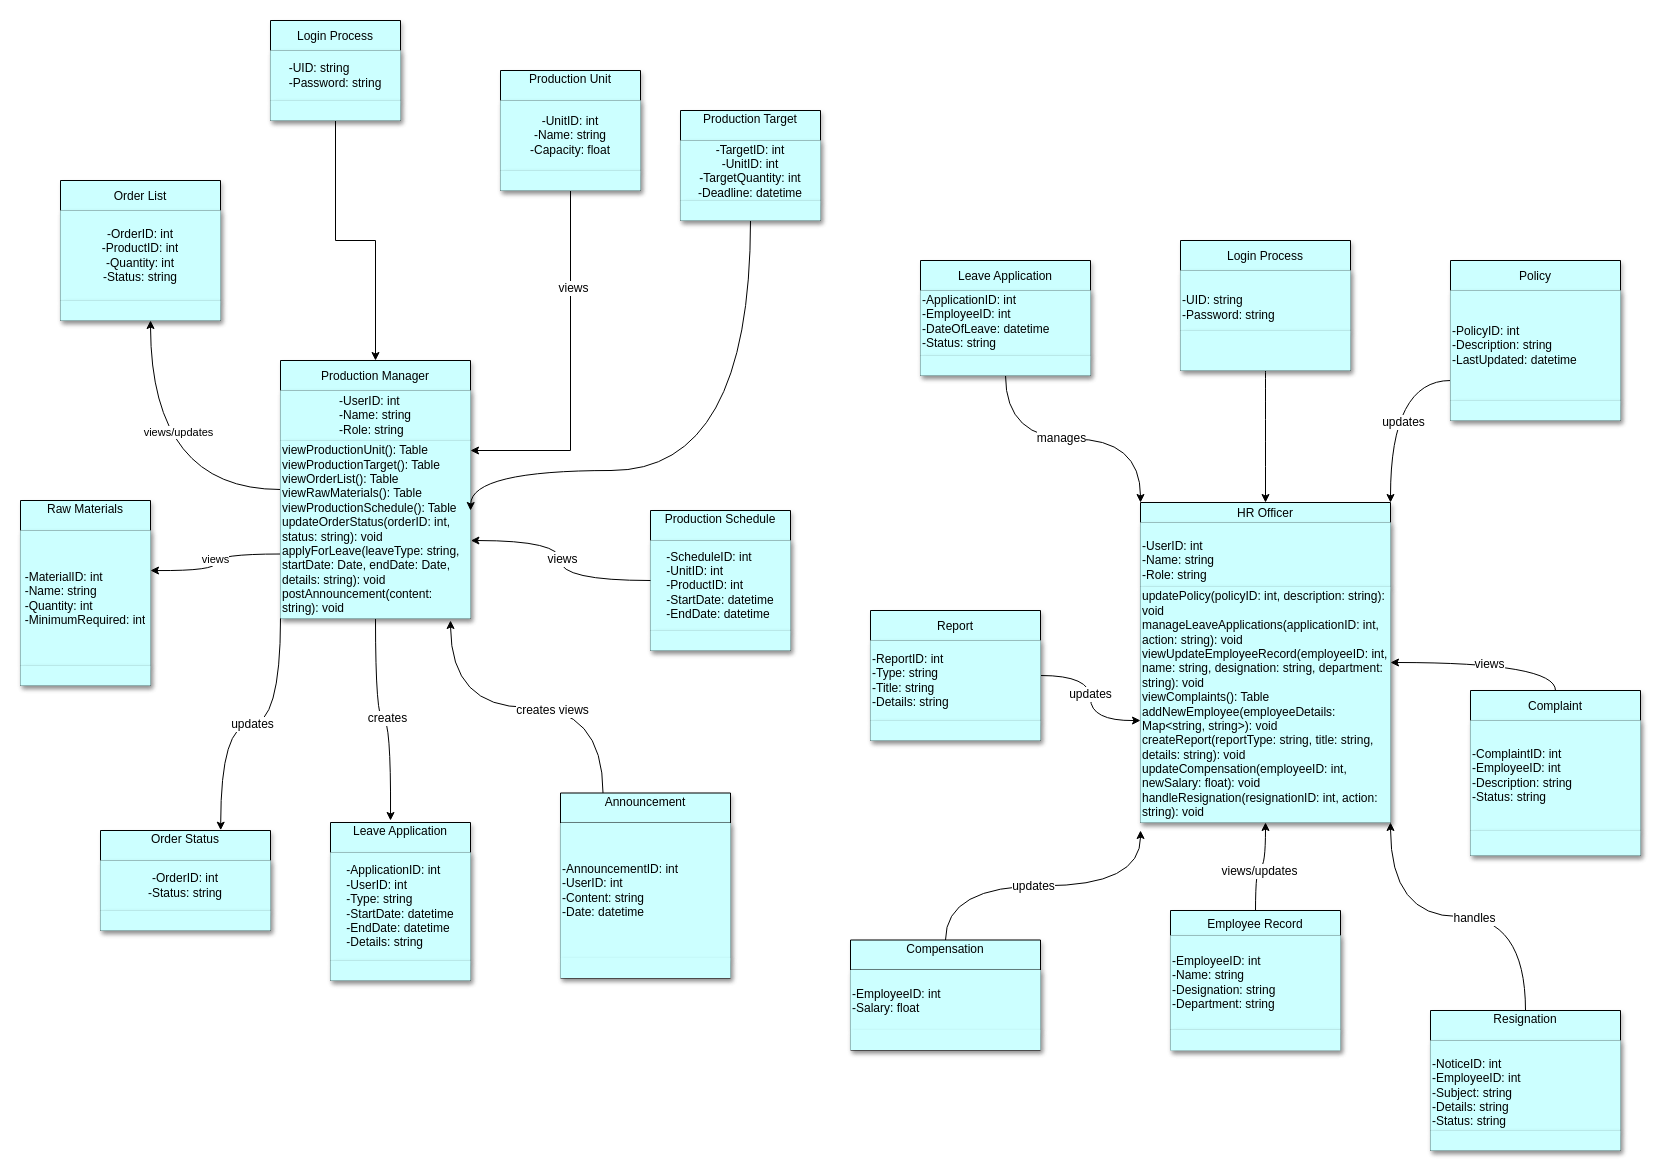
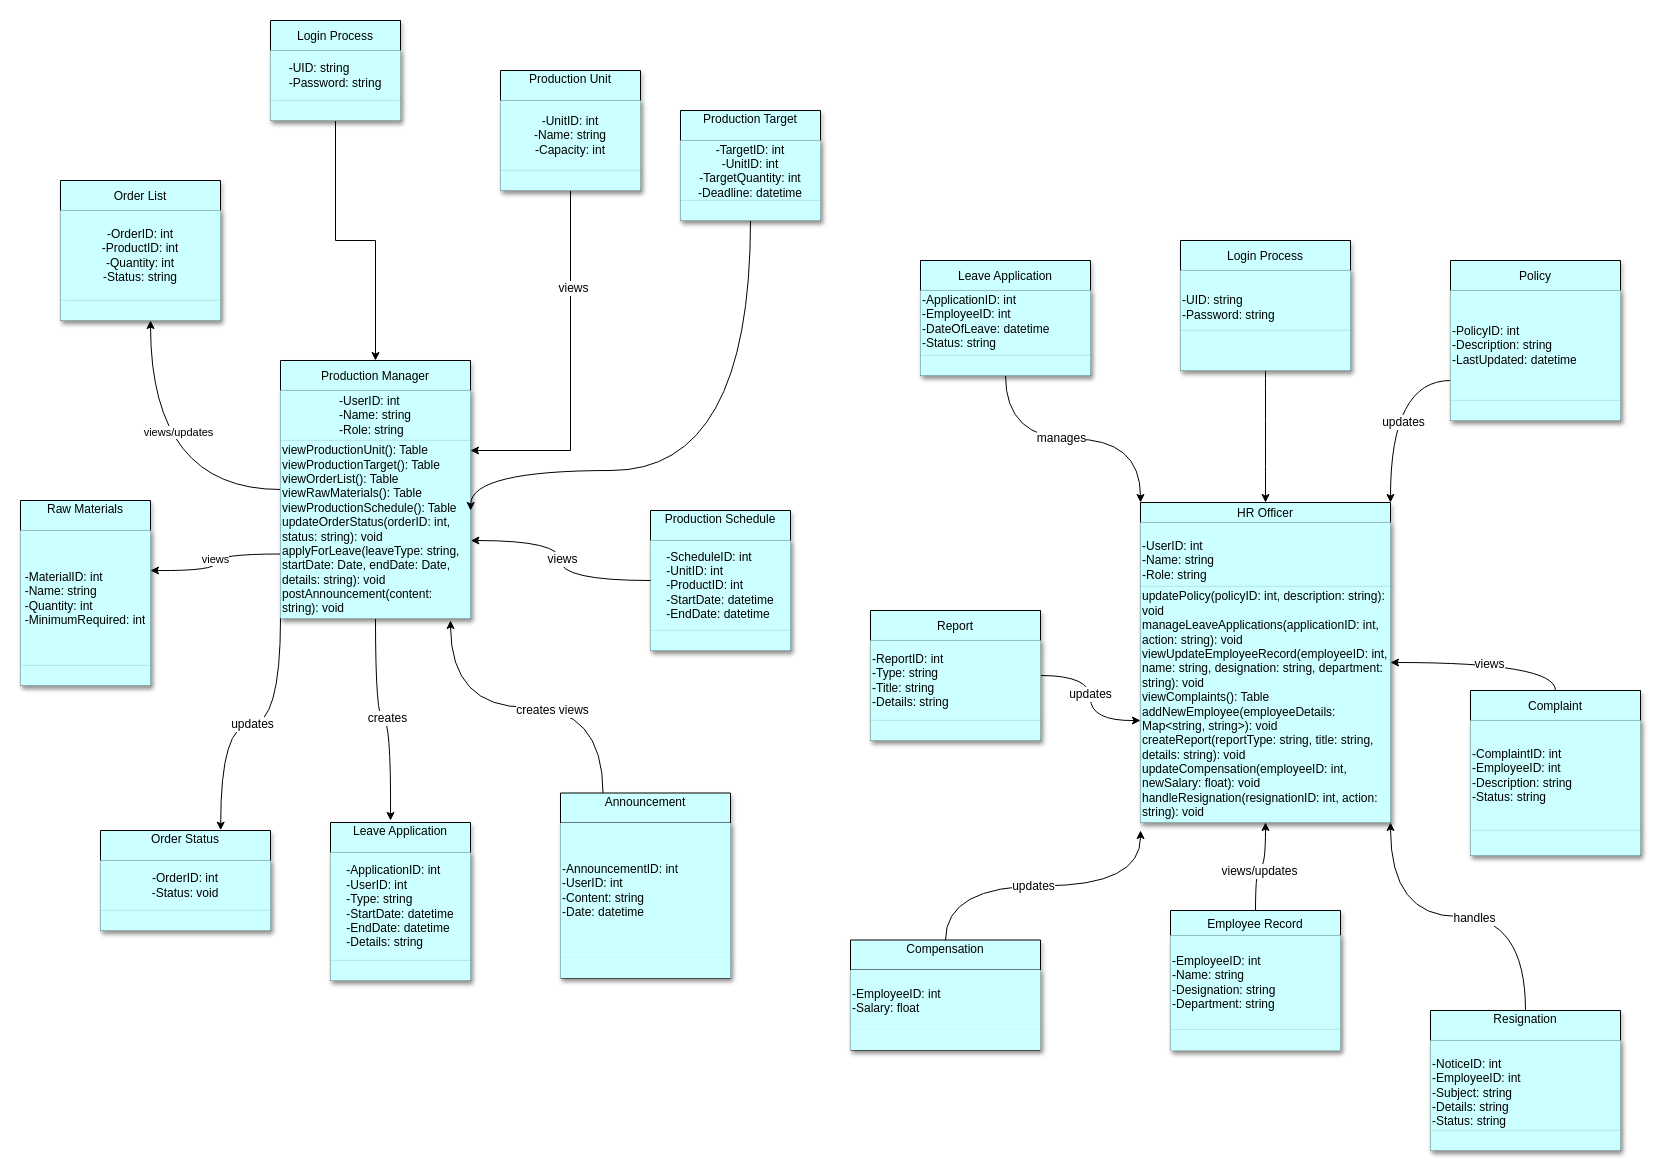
(571, 136) -> (571, 136)
(186, 886) -> (186, 886)
